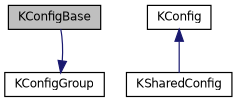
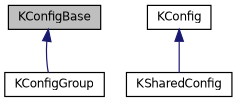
(62, 45) -> (47, 57)
